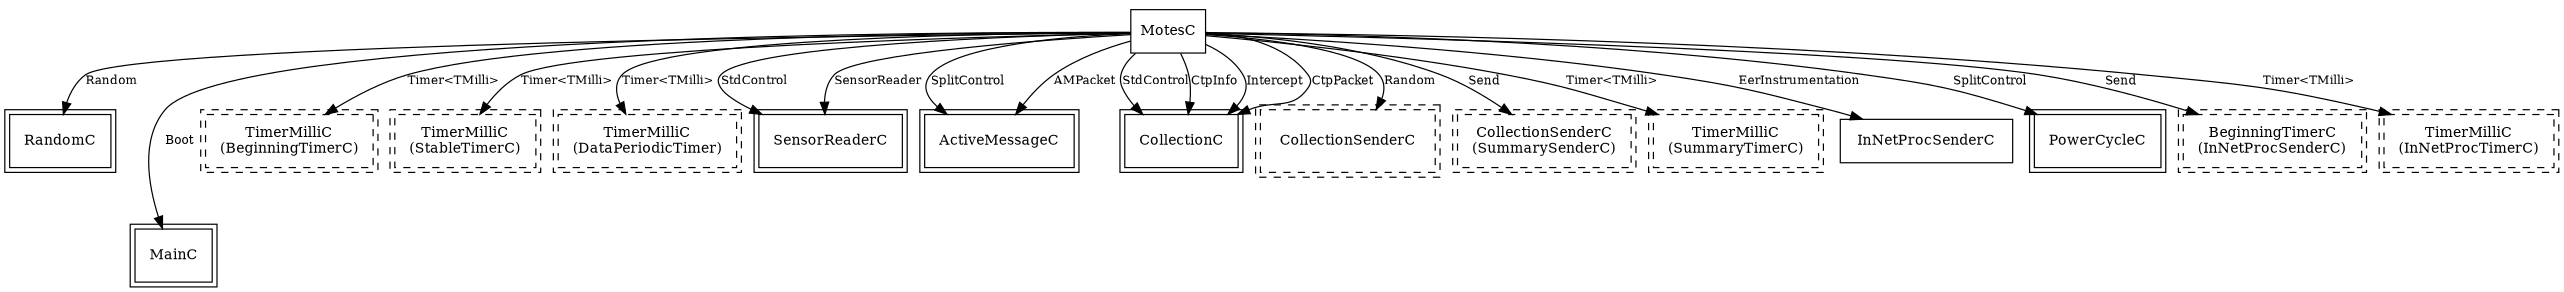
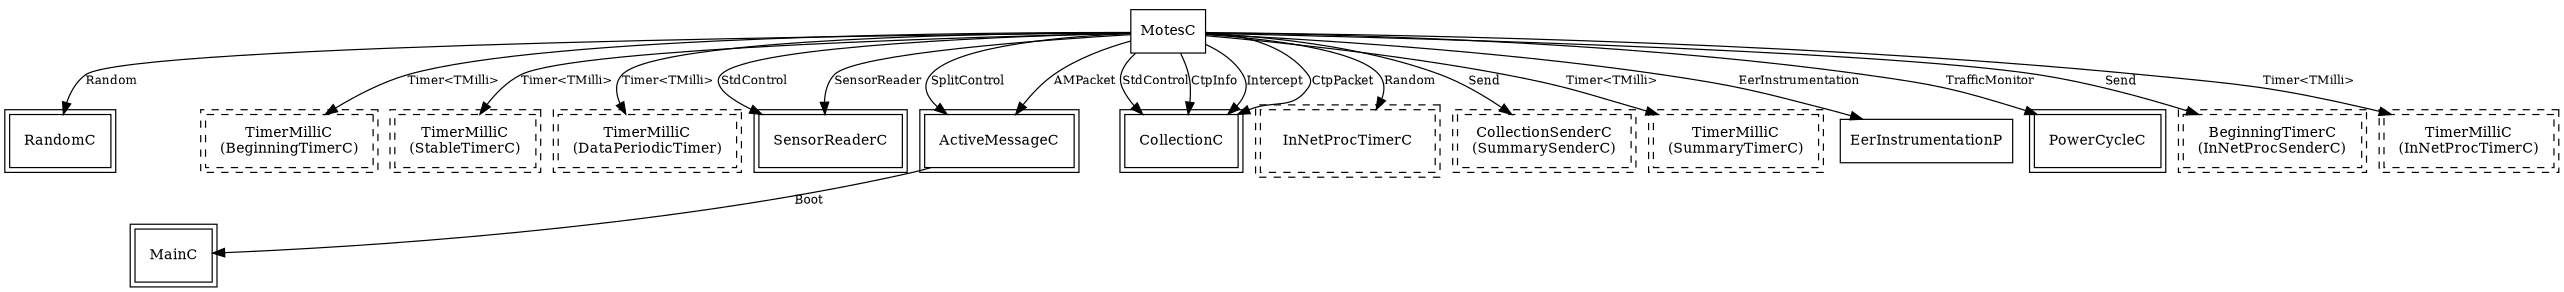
(425, 55) -> (580, 226)
(1990, 81) -> (1990, 81)
(1348, 141) -> (1348, 141)
(1926, 141) -> (1926, 141)
